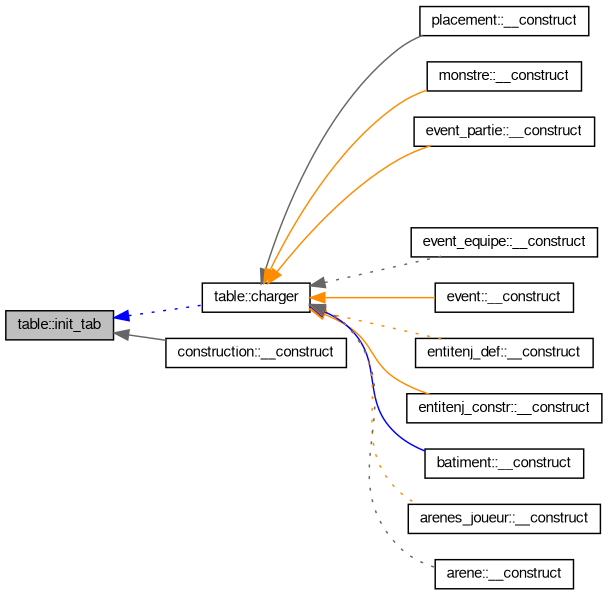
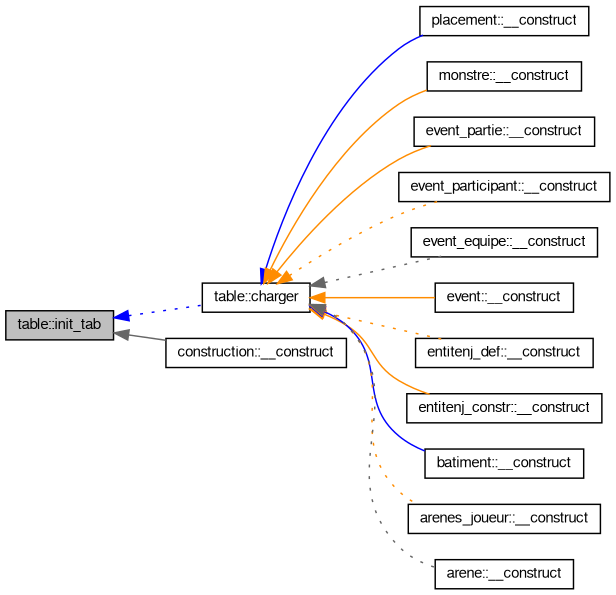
(324, 138) -> (324, 138)
none -> (504, 187)
